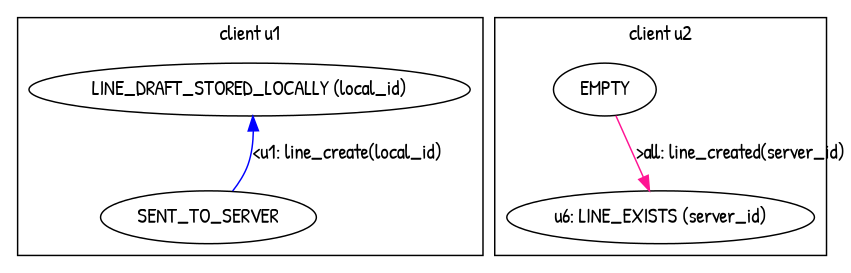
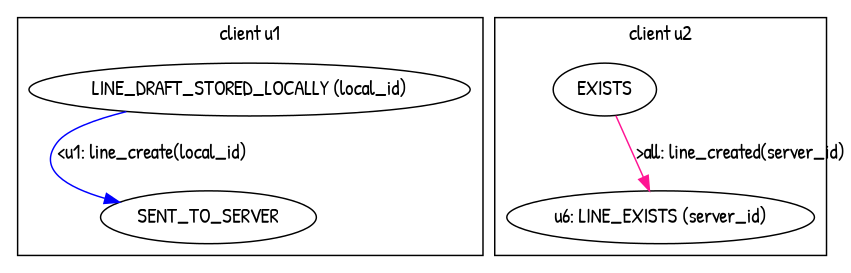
(605, 90) -> (605, 90)
(249, 163) -> (54, 148)
